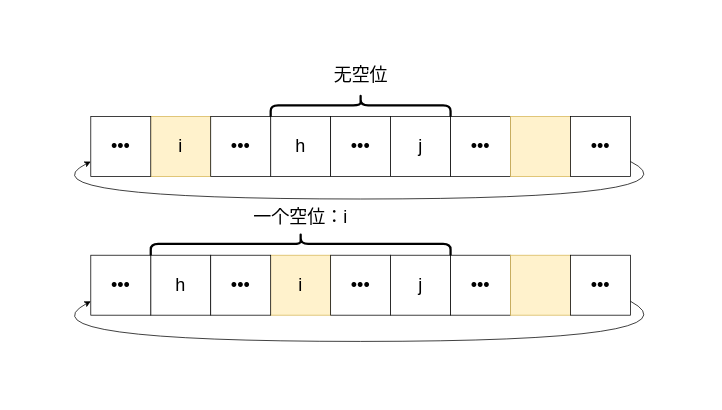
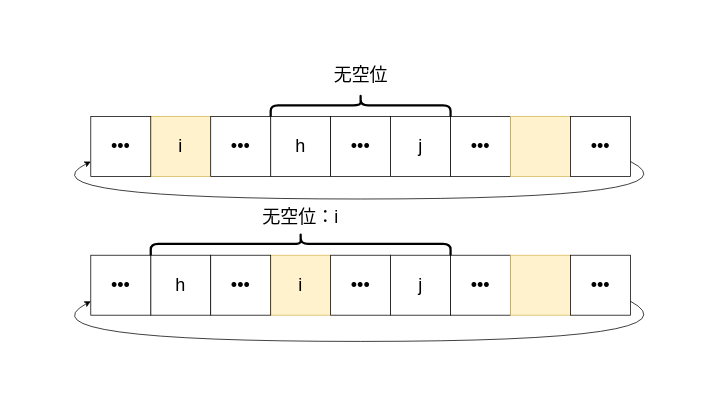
(300, 218) -> (300, 218)
